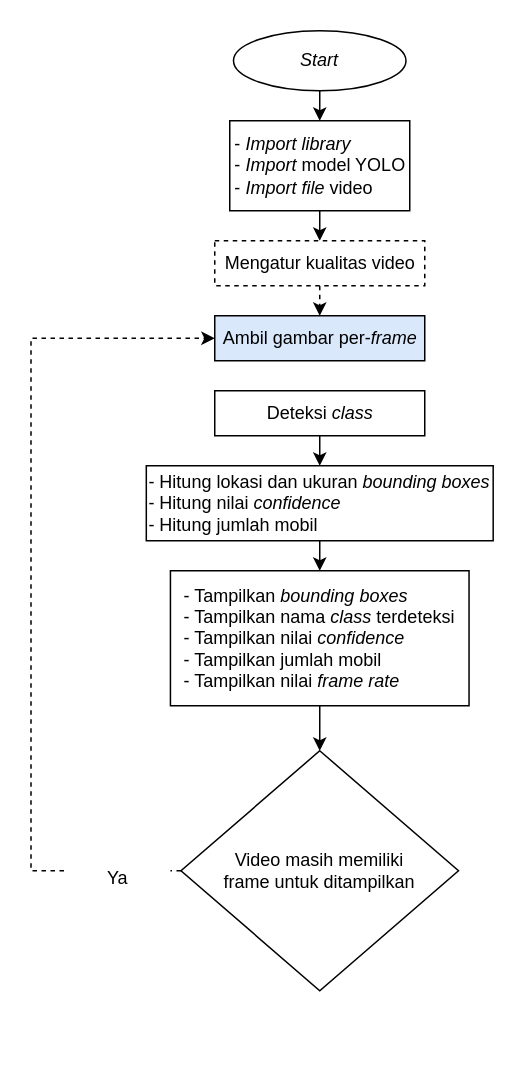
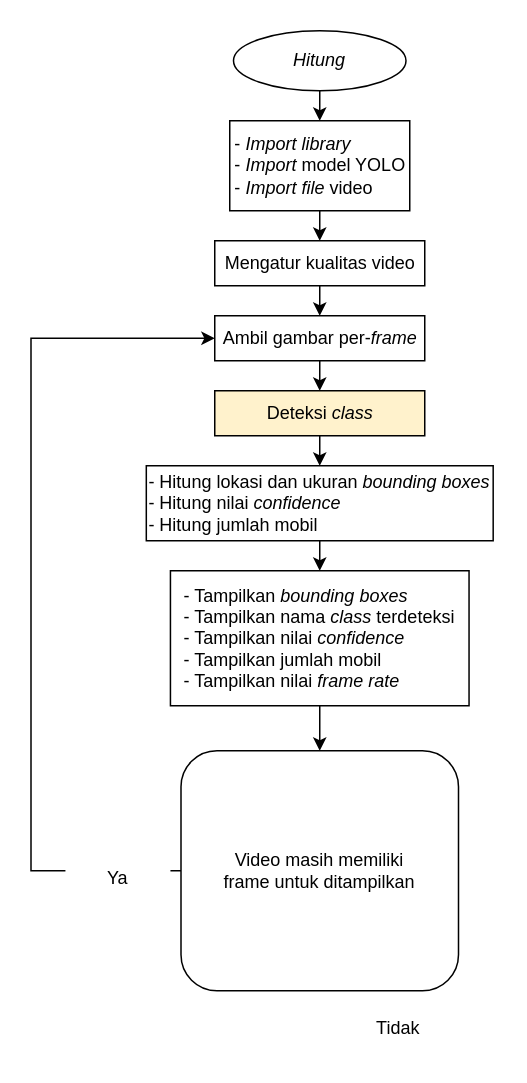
(320, 61) -> (320, 61)
(320, 263) -> (320, 263)
(320, 295) -> (320, 295)
(320, 338) -> (320, 338)
none -> (320, 371)
(320, 413) -> (320, 413)
(31, 535) -> (31, 535)
(320, 871) -> (320, 871)
none -> (398, 1028)
